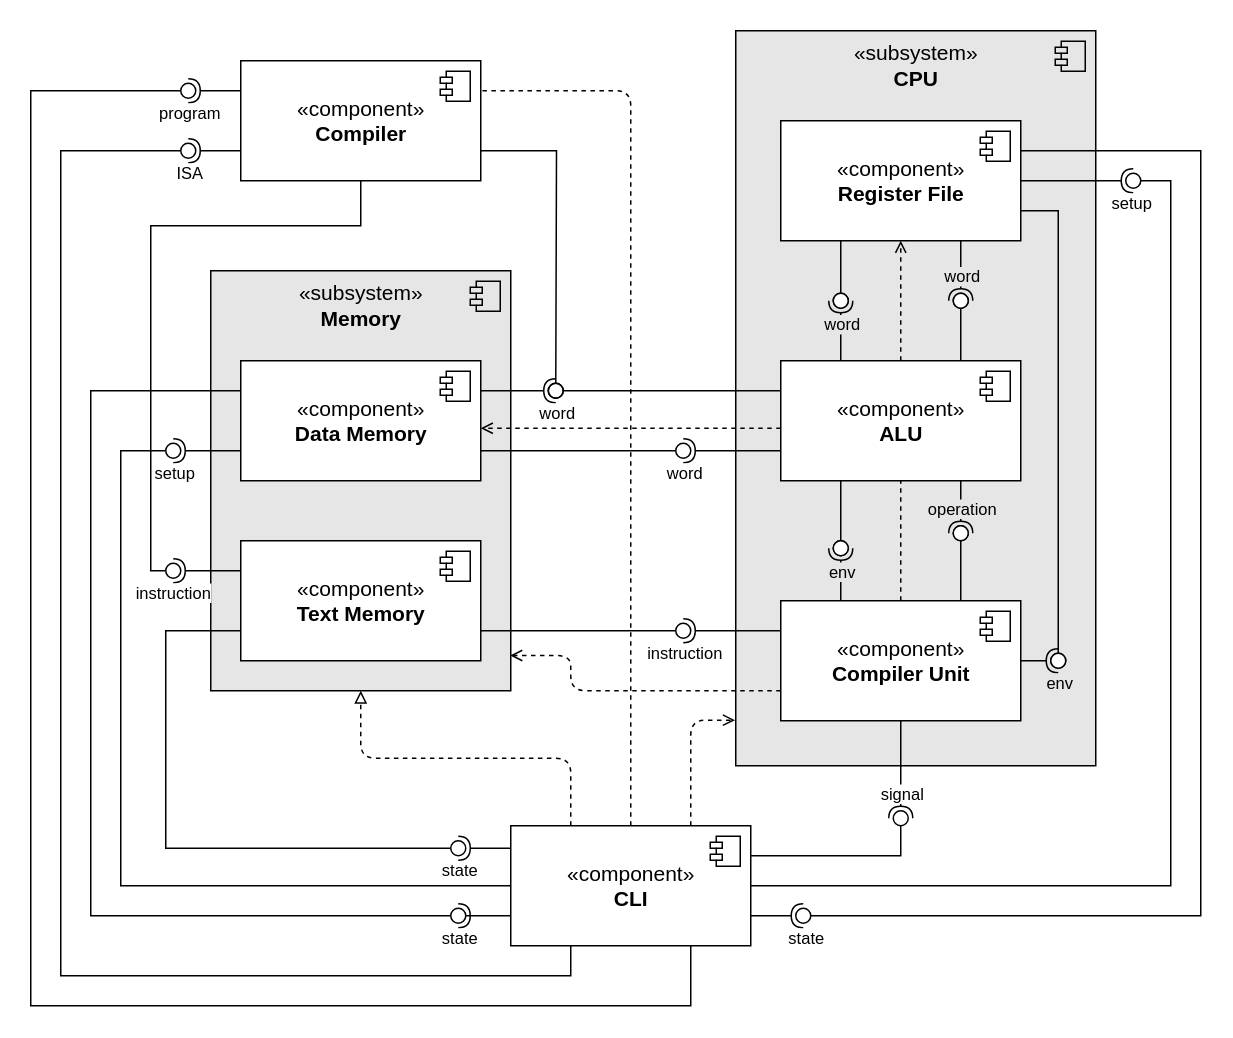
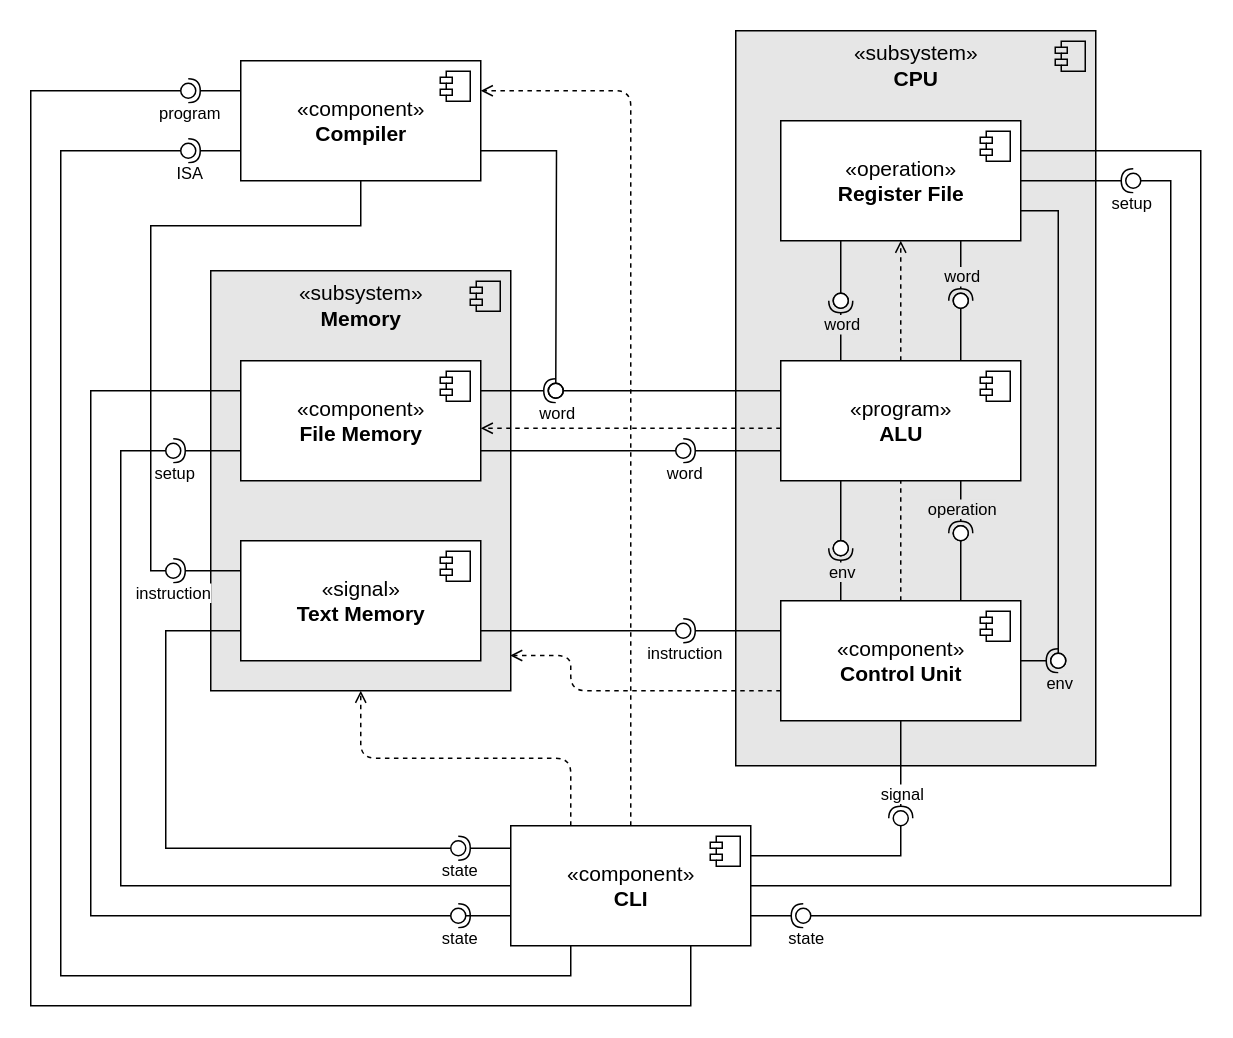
(486, 91) -> (488, 91)
(902, 181) -> (902, 181)
(362, 421) -> (362, 421)
(902, 421) -> (902, 421)
(362, 601) -> (362, 601)
(902, 661) -> (902, 661)
(361, 704) -> (361, 700)
(691, 758) -> none
